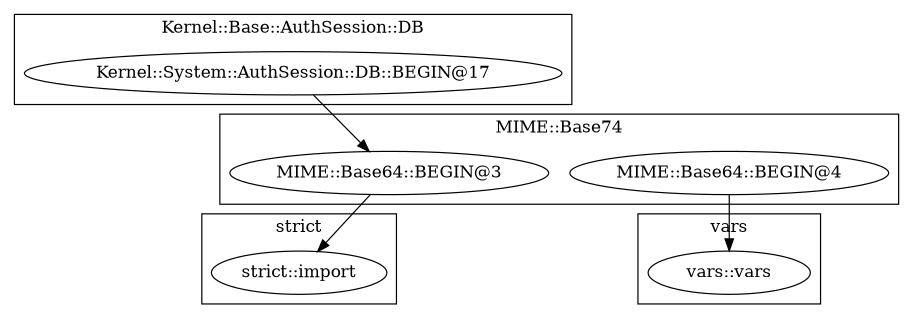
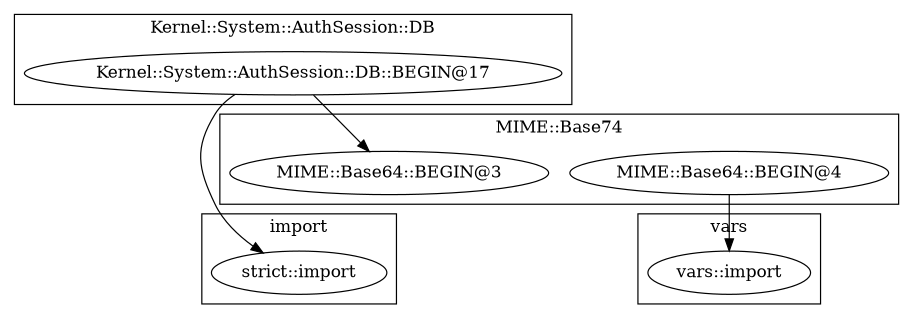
(293, 28) -> (293, 28)
(345, 222) -> (203, 173)
(299, 228) -> (299, 228)
(729, 273) -> (729, 273)
